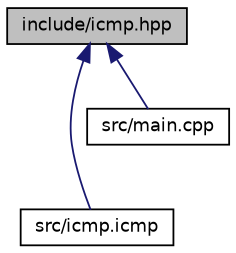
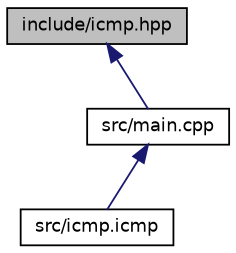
(71, 136) -> (123, 185)
